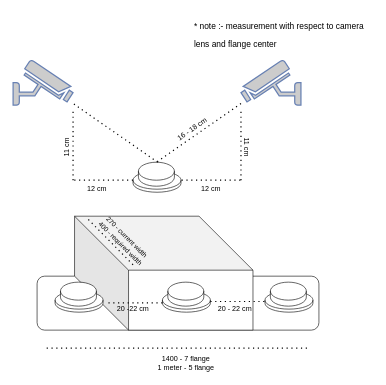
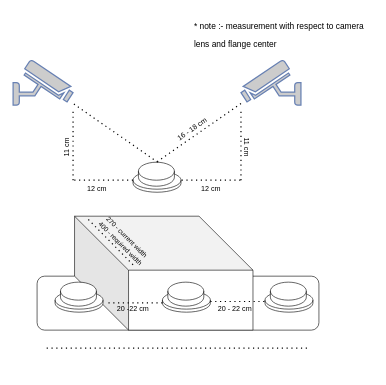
(186, 363) -> none
